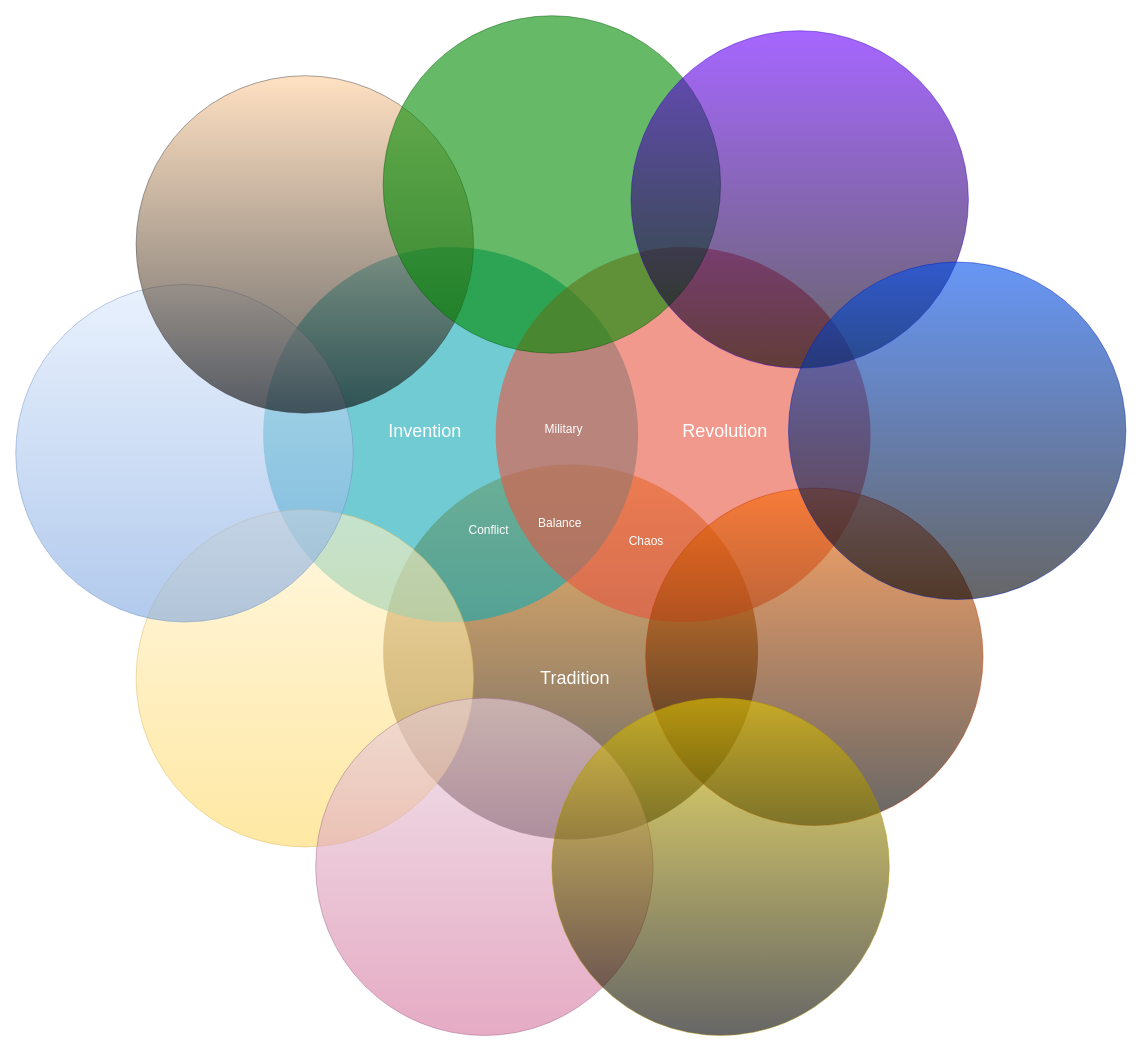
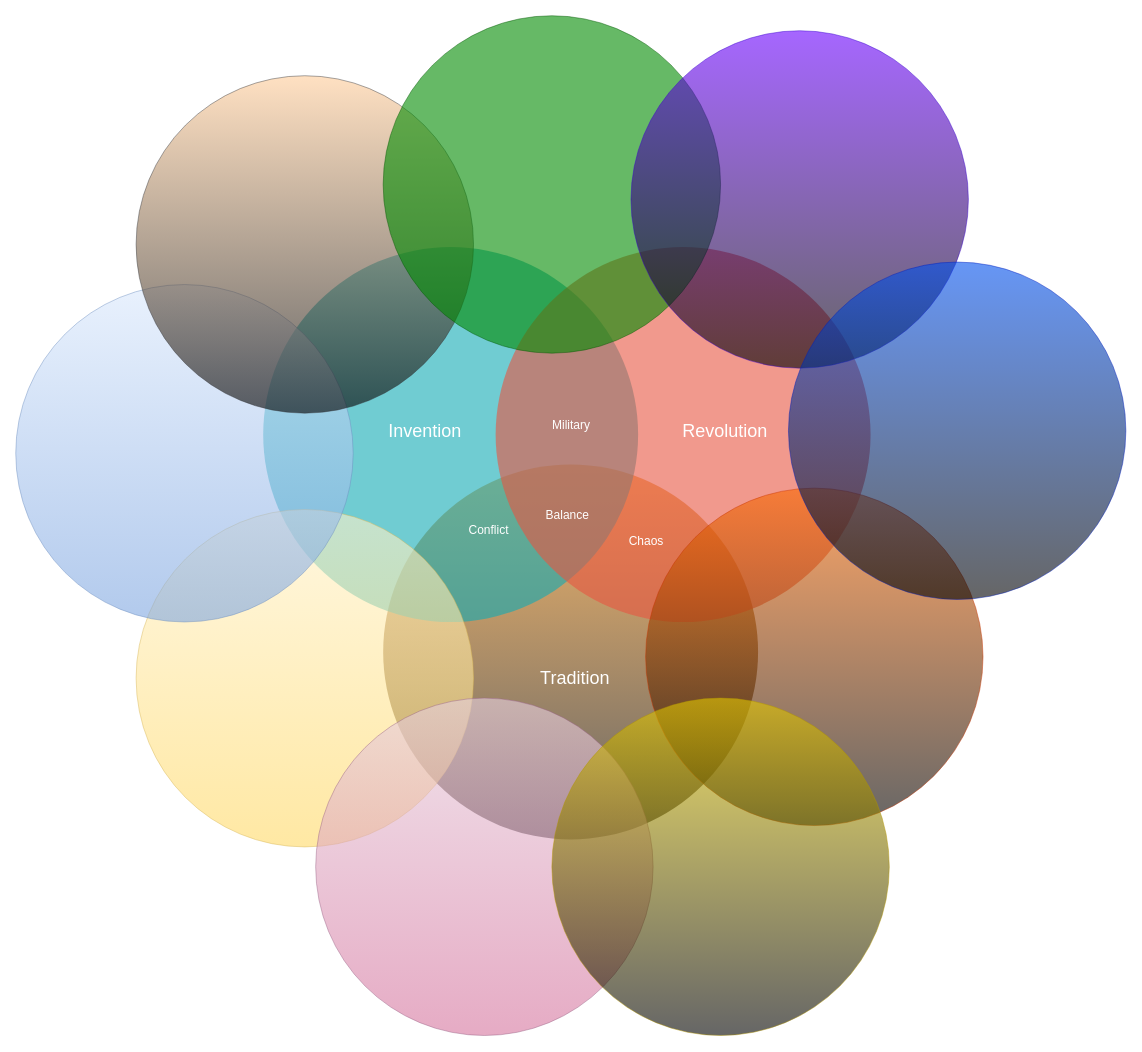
(563, 432) -> (571, 428)
(560, 525) -> (567, 518)
